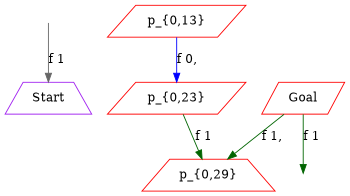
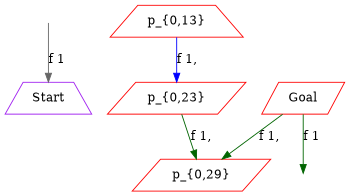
(177, 21) -> (177, 21)
(189, 60) -> (189, 60)
(204, 137) -> (203, 137)
(209, 175) -> (201, 175)
